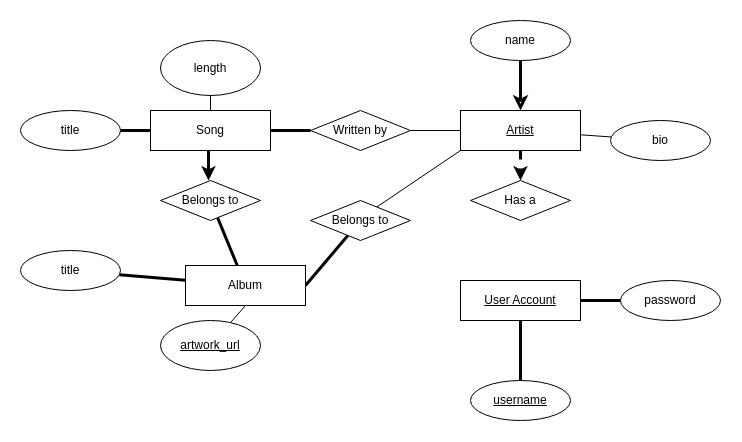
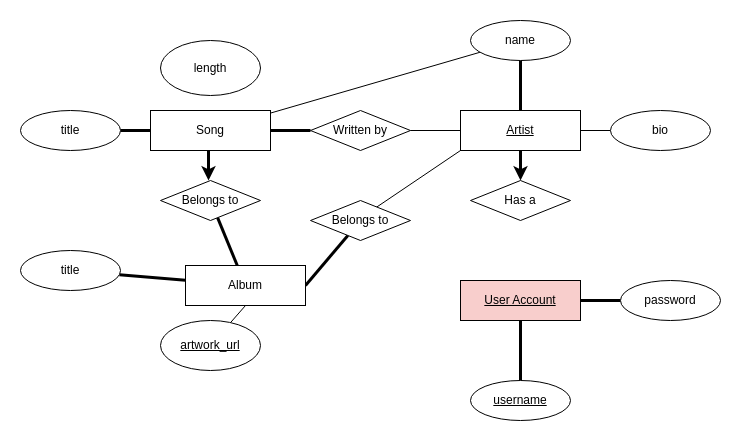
(521, 98) -> (521, 103)
(211, 104) -> (375, 83)
(661, 141) -> (661, 131)
(521, 163) -> (521, 163)
(521, 301) -> (521, 301)
